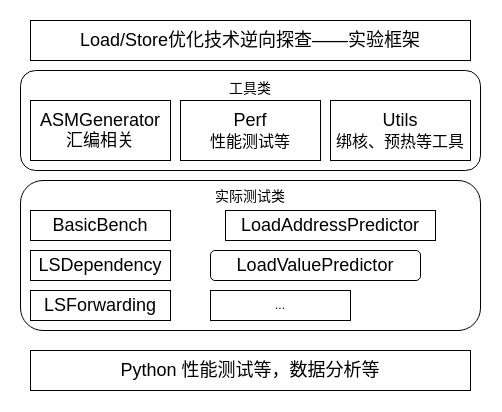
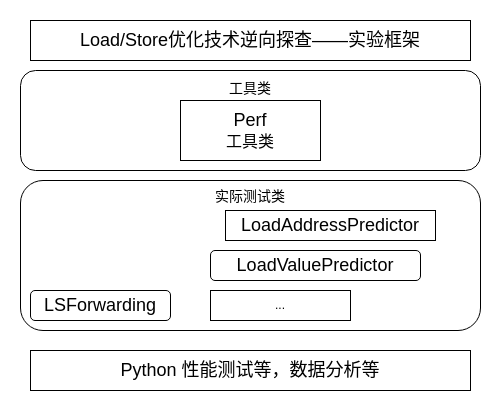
(101, 131) -> none
(251, 131) -> (251, 131)
(401, 131) -> none
(101, 226) -> none
(101, 266) -> none
(101, 306) -> (101, 306)
